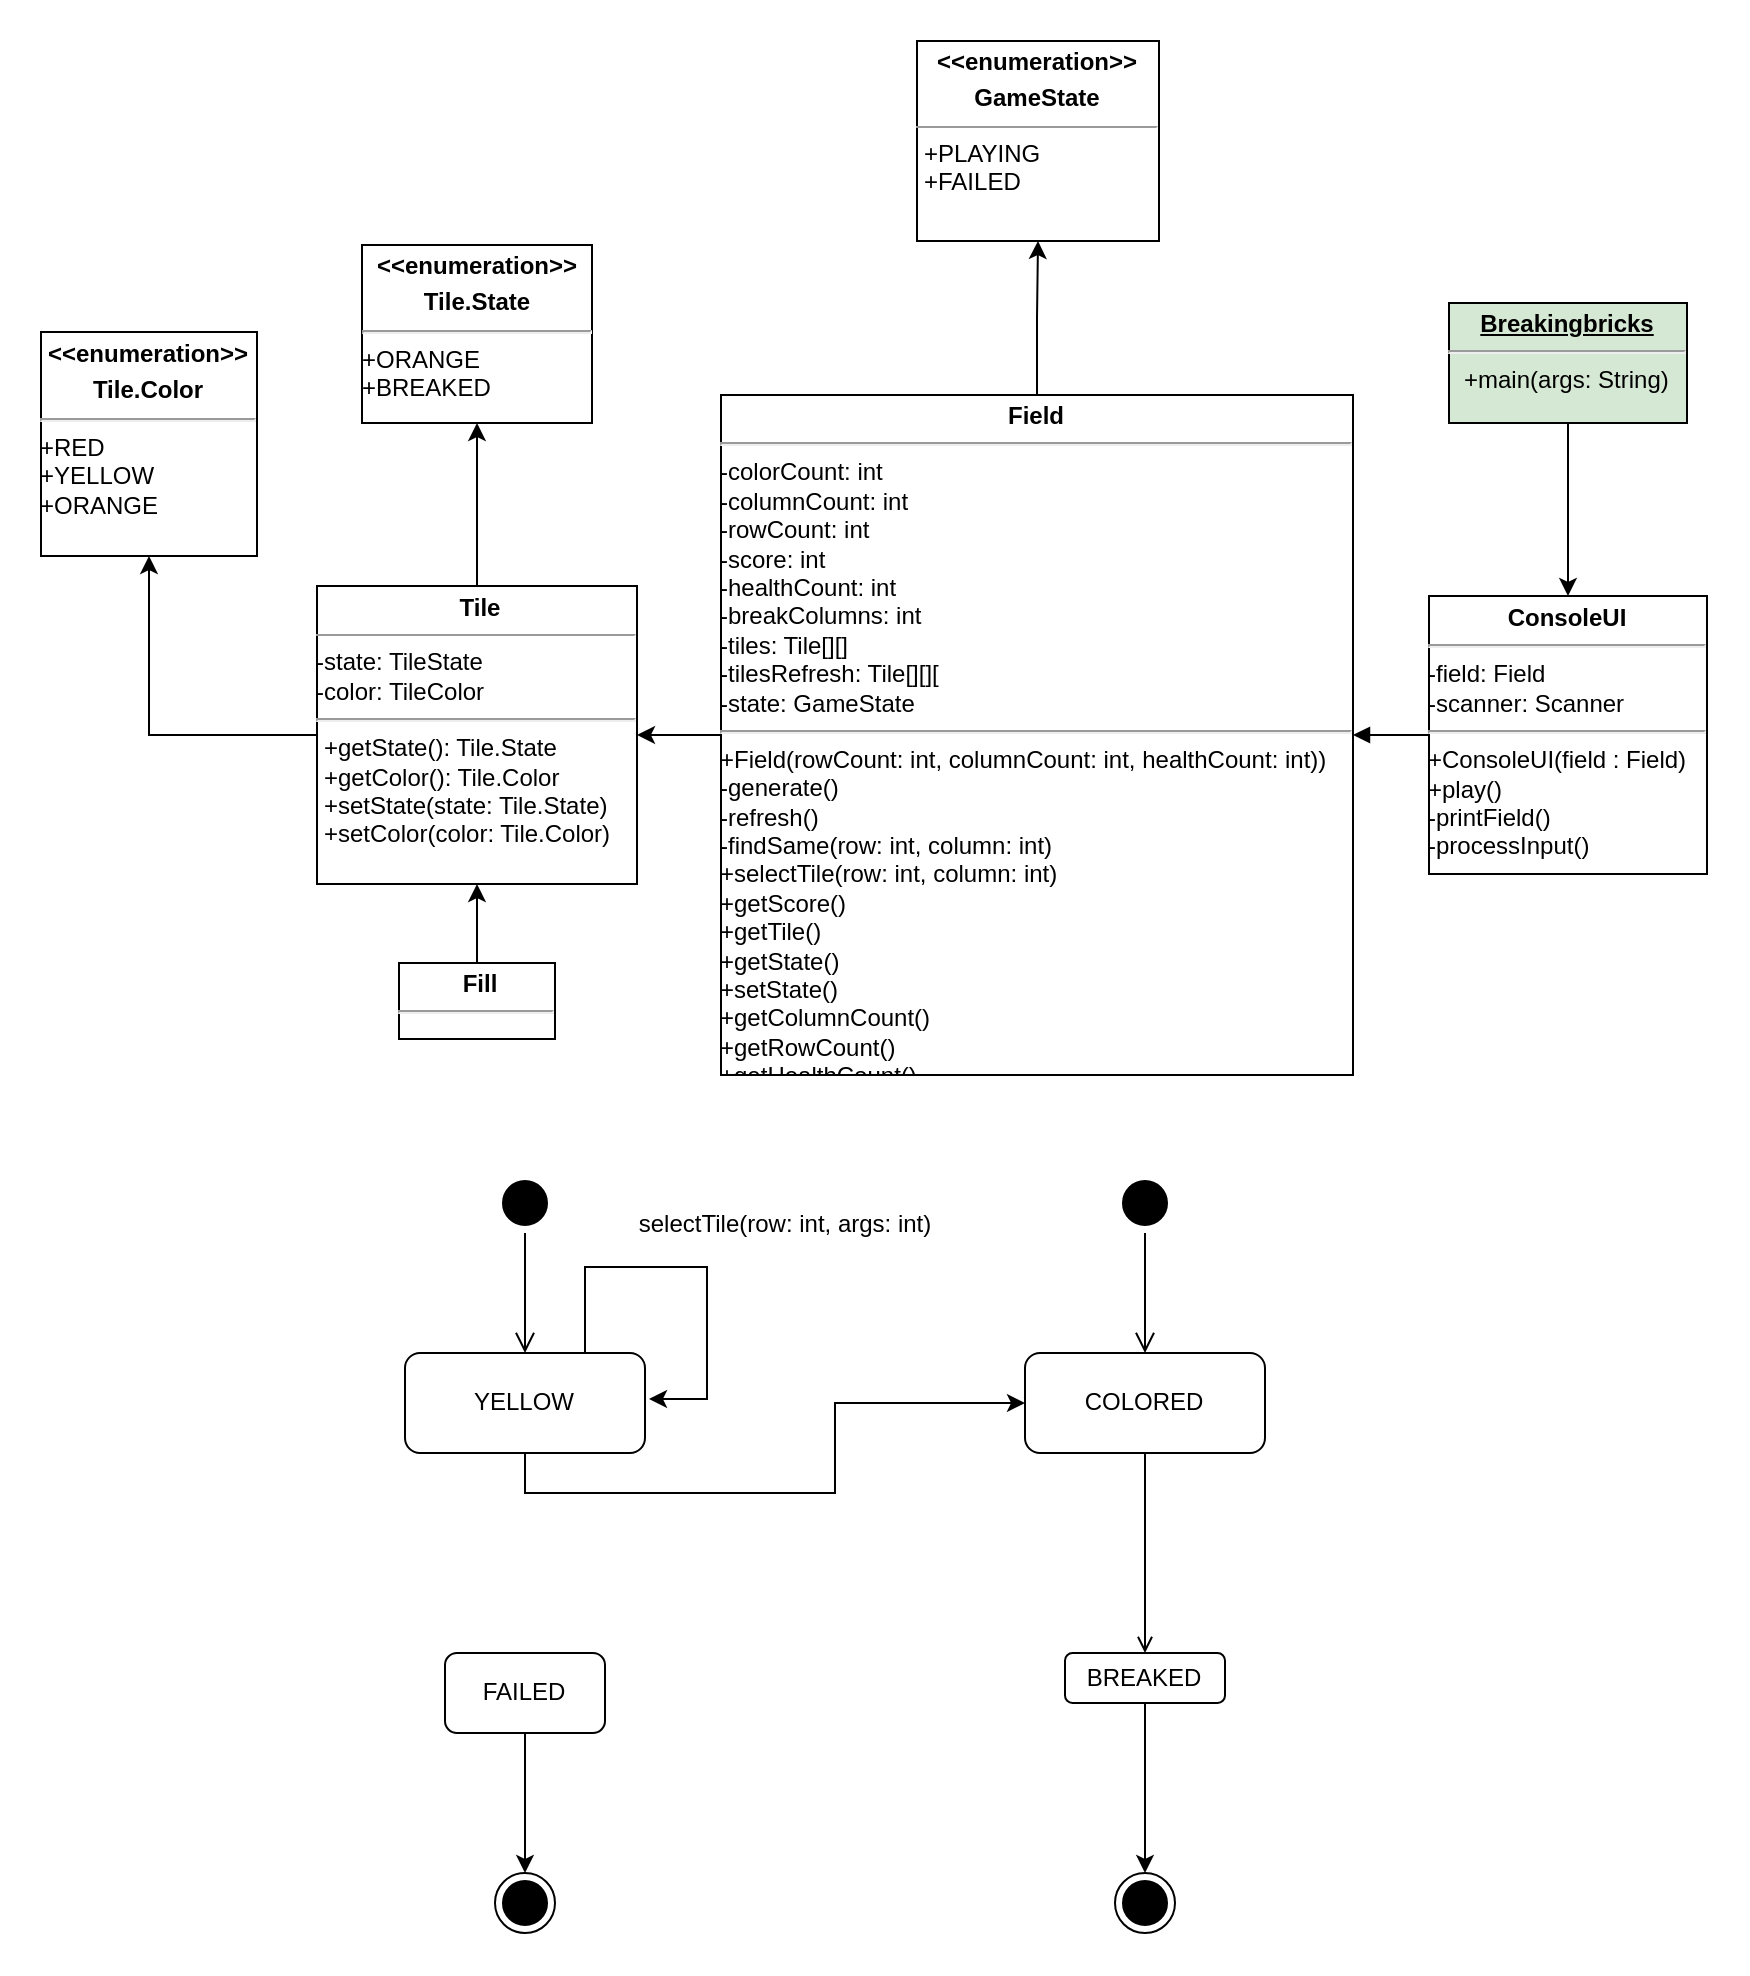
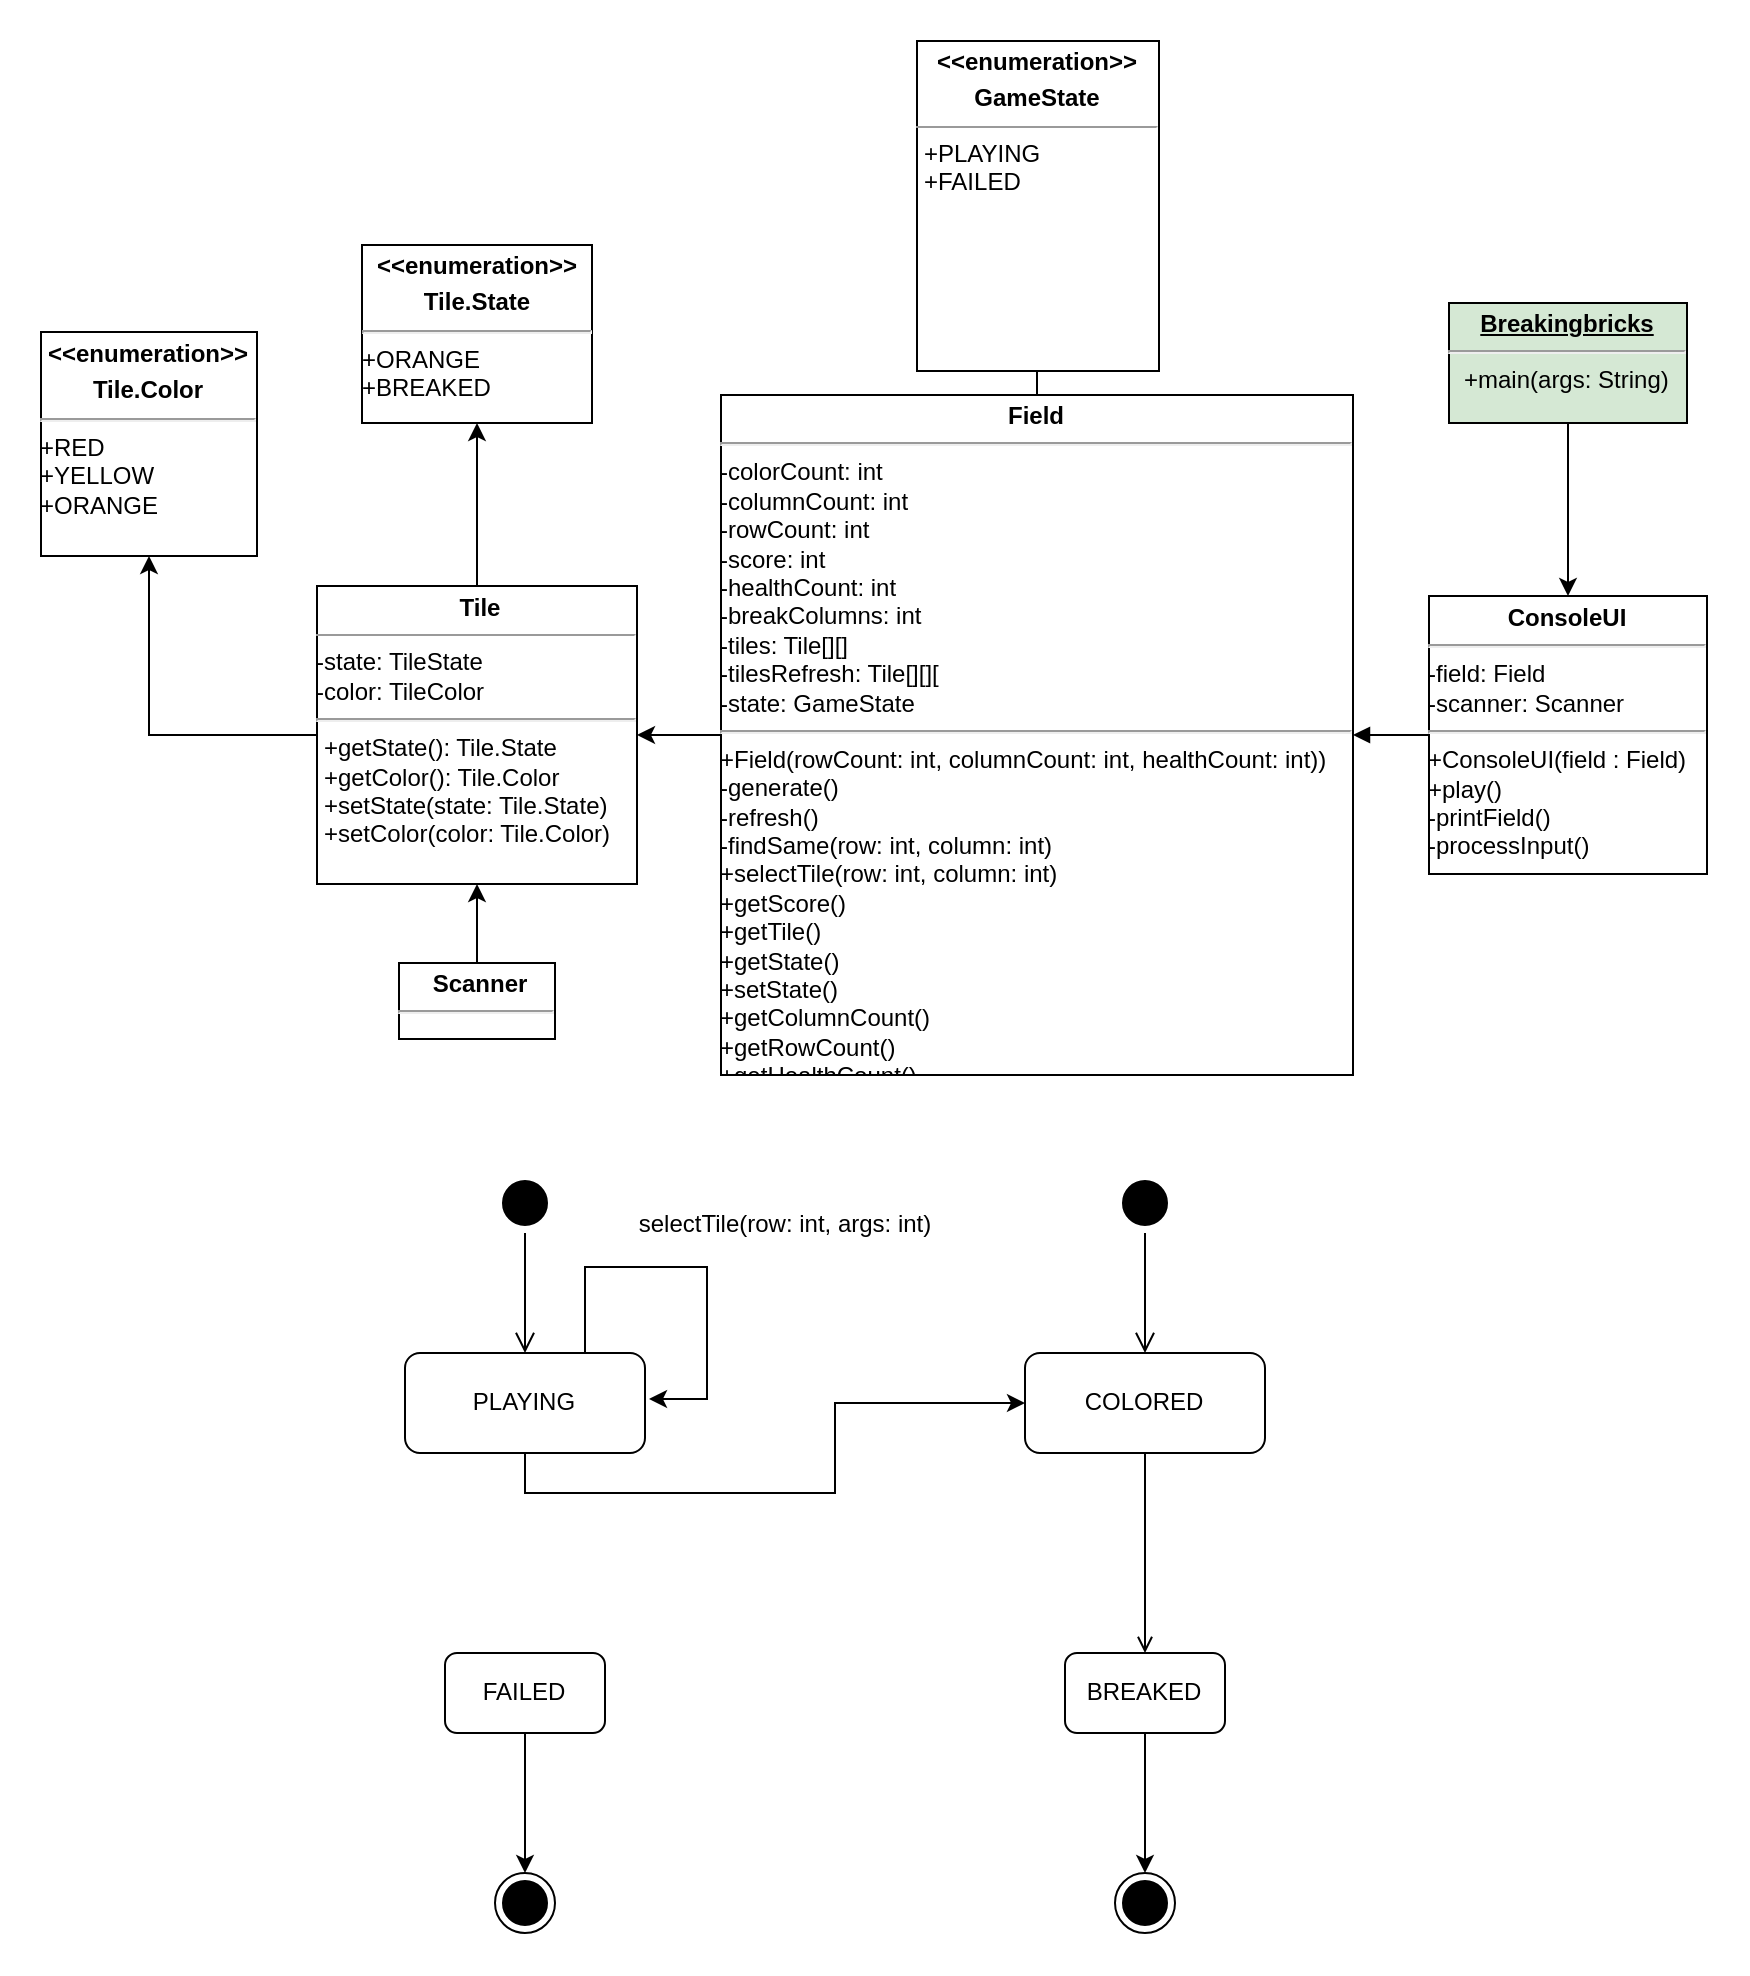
(1038, 141) -> (1038, 206)
(417, 977) -> (446, 977)
(525, 1403) -> (525, 1403)
(1145, 1678) -> (1145, 1693)
